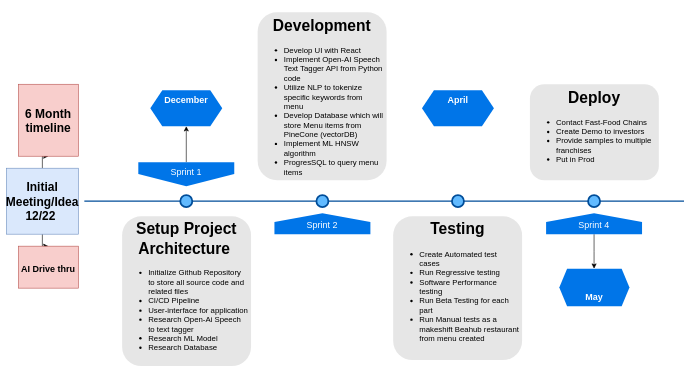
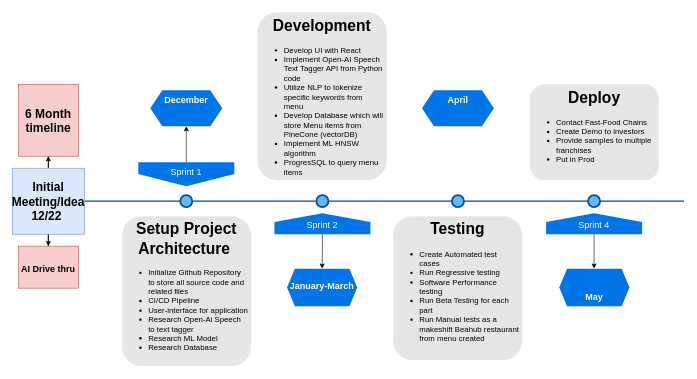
(42, 201) -> (48, 201)
none -> (323, 250)
none -> (322, 288)
